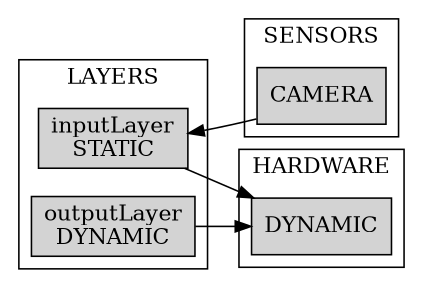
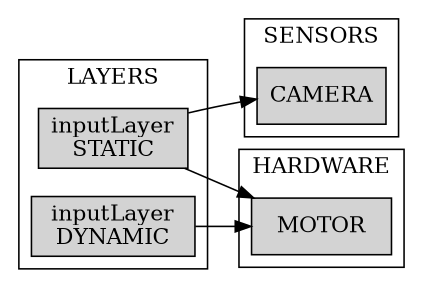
(230, 125) -> (217, 107)
(113, 226) -> (113, 226)
(322, 226) -> (322, 226)
